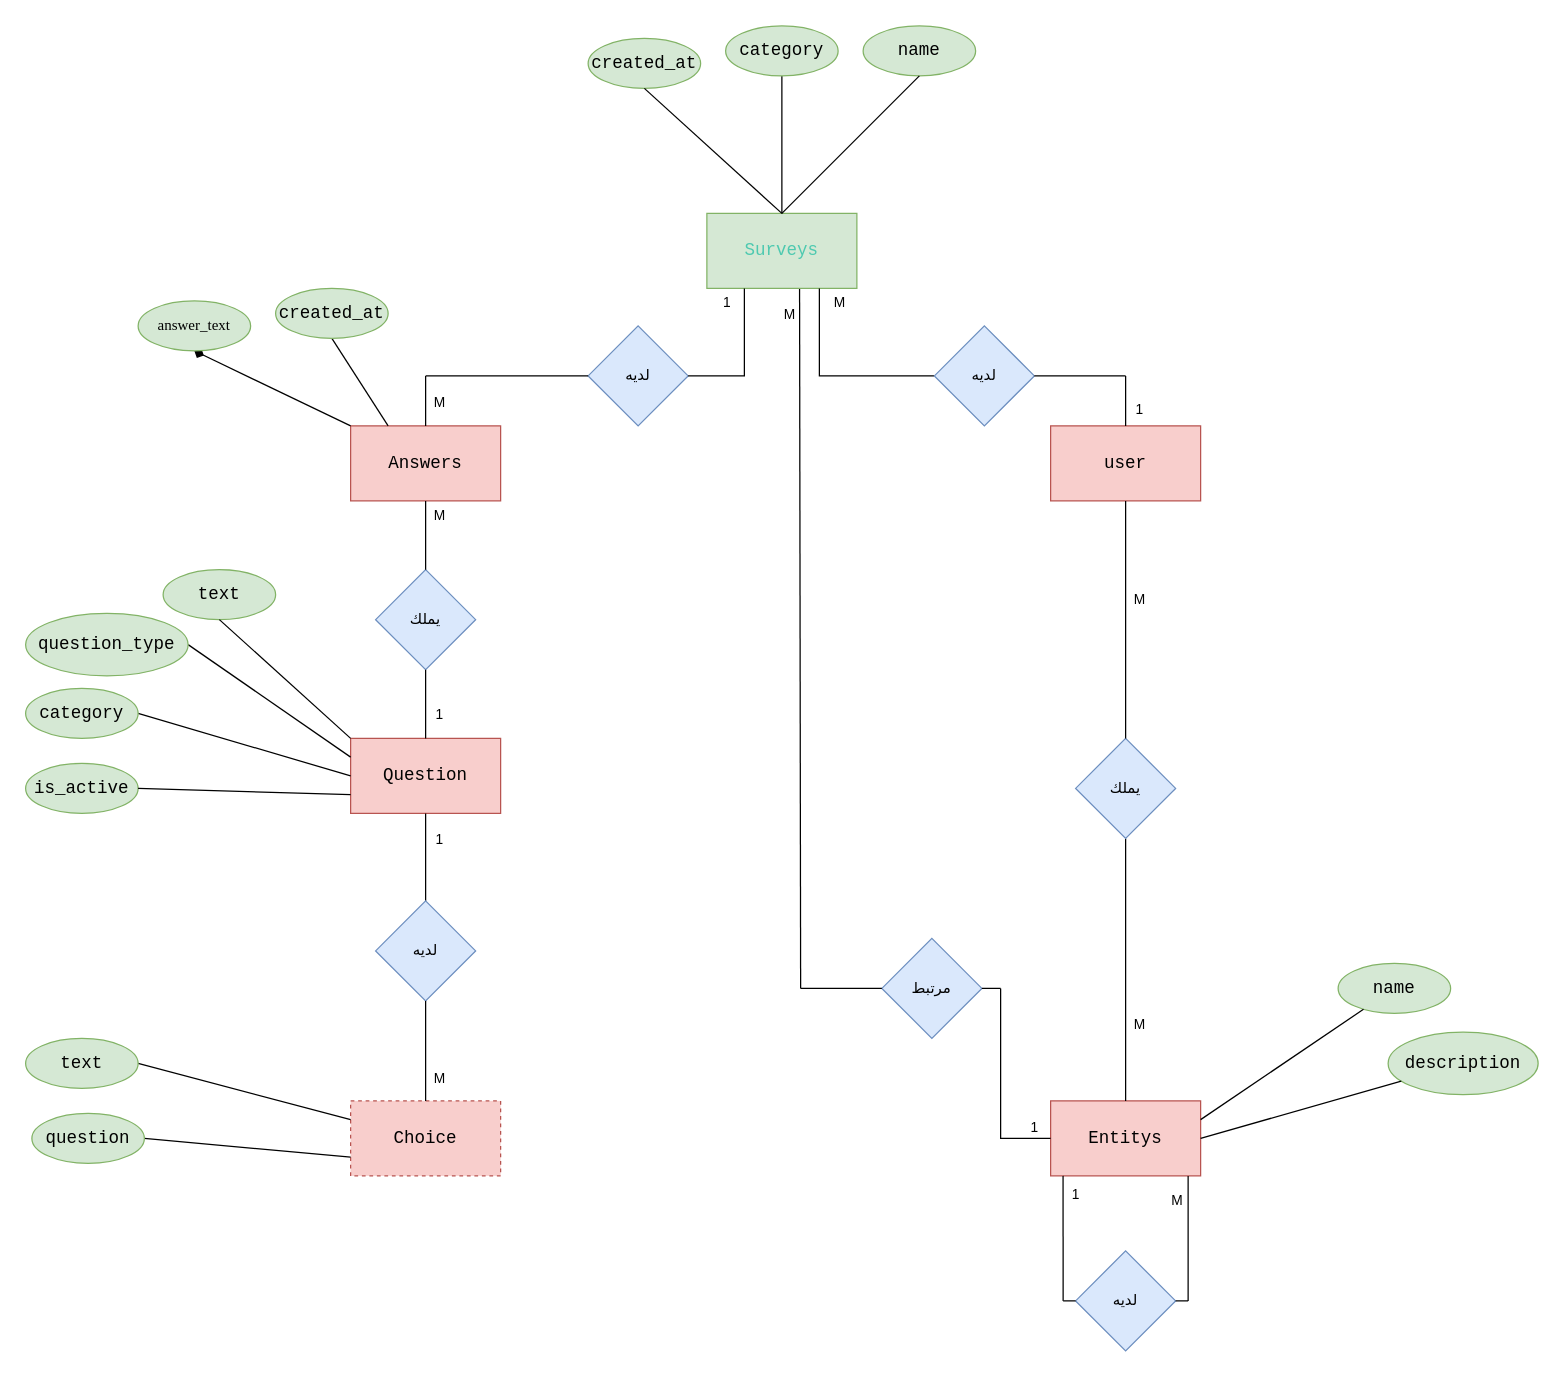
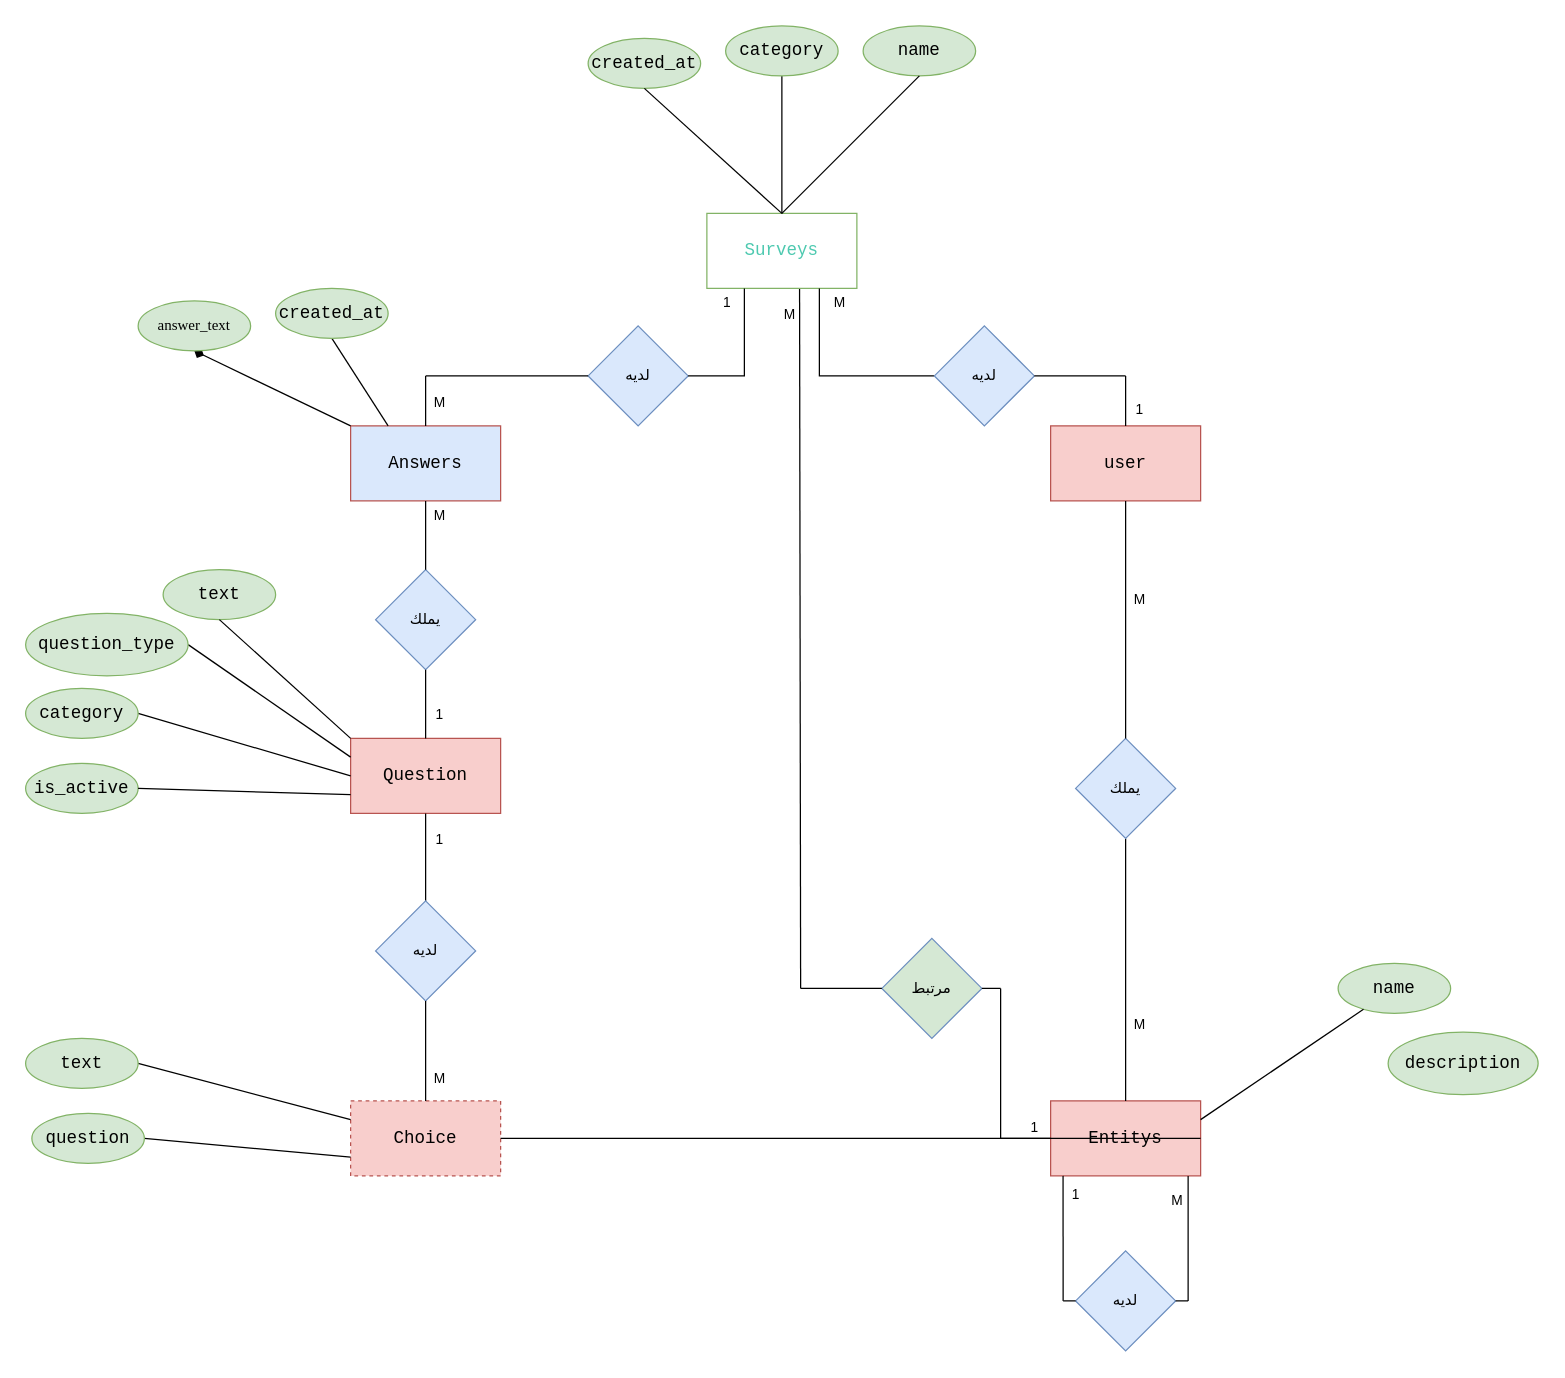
(782, 251) -> (782, 251)
(426, 463) -> (426, 463)
(932, 988) -> (932, 988)
(1301, 1109) -> (749, 1138)
